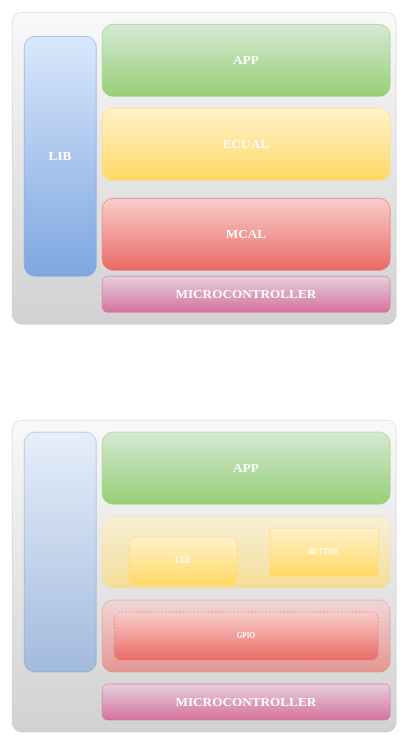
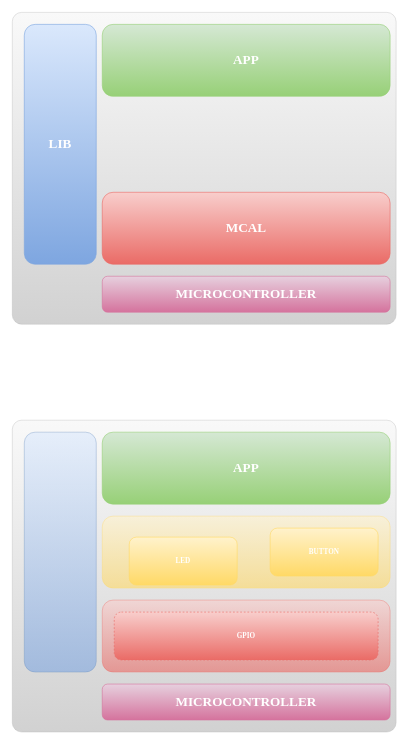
(246, 144) -> none
(60, 156) -> (60, 144)
(246, 234) -> (246, 228)
(324, 552) -> (324, 552)
